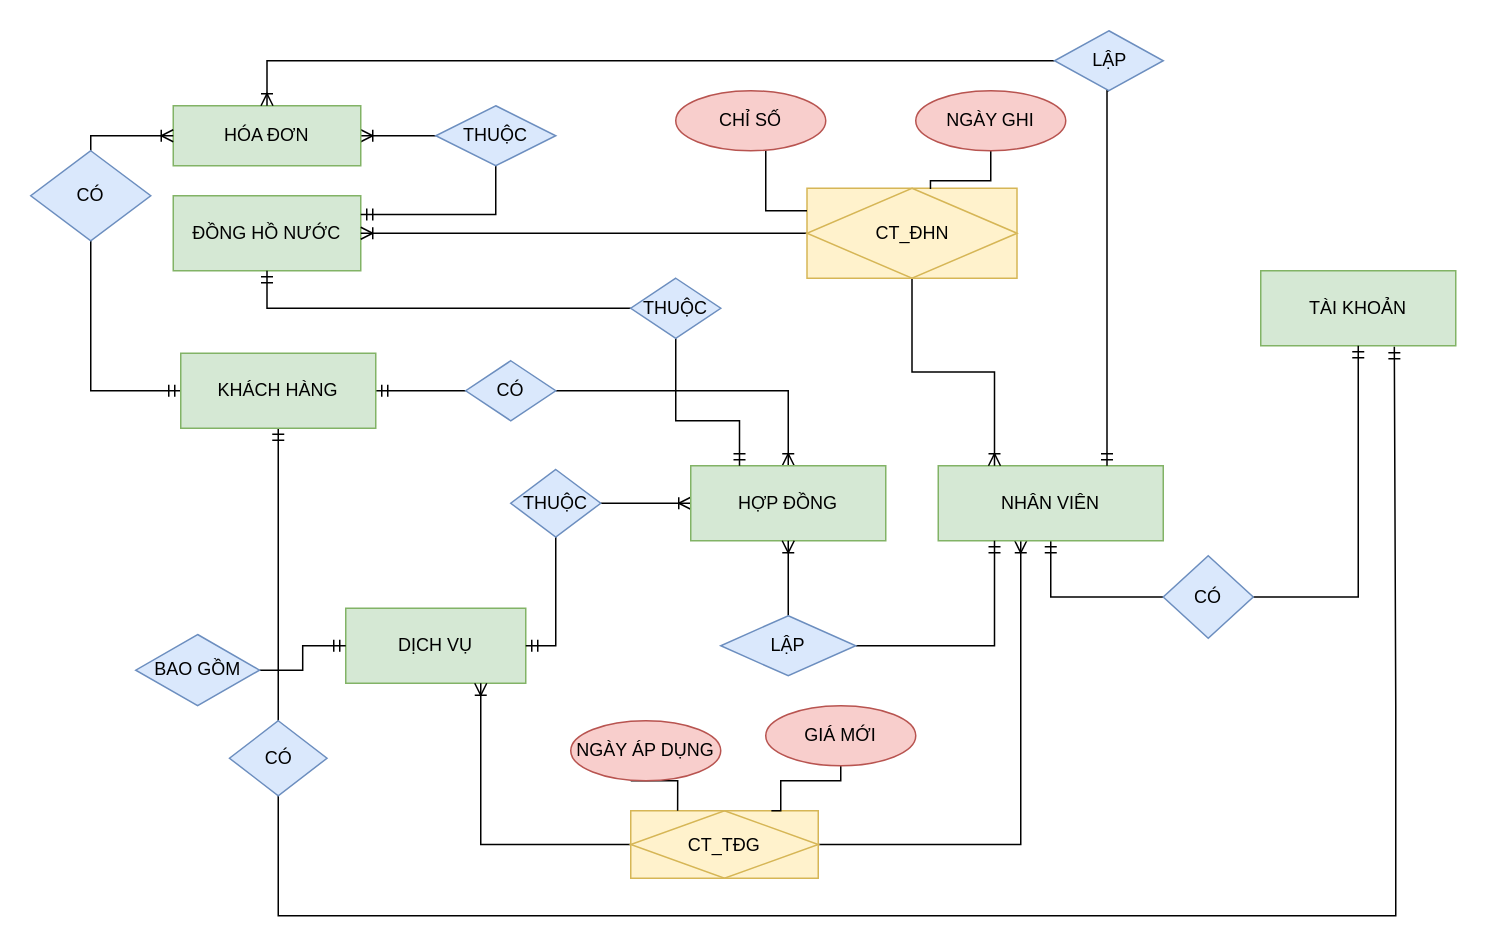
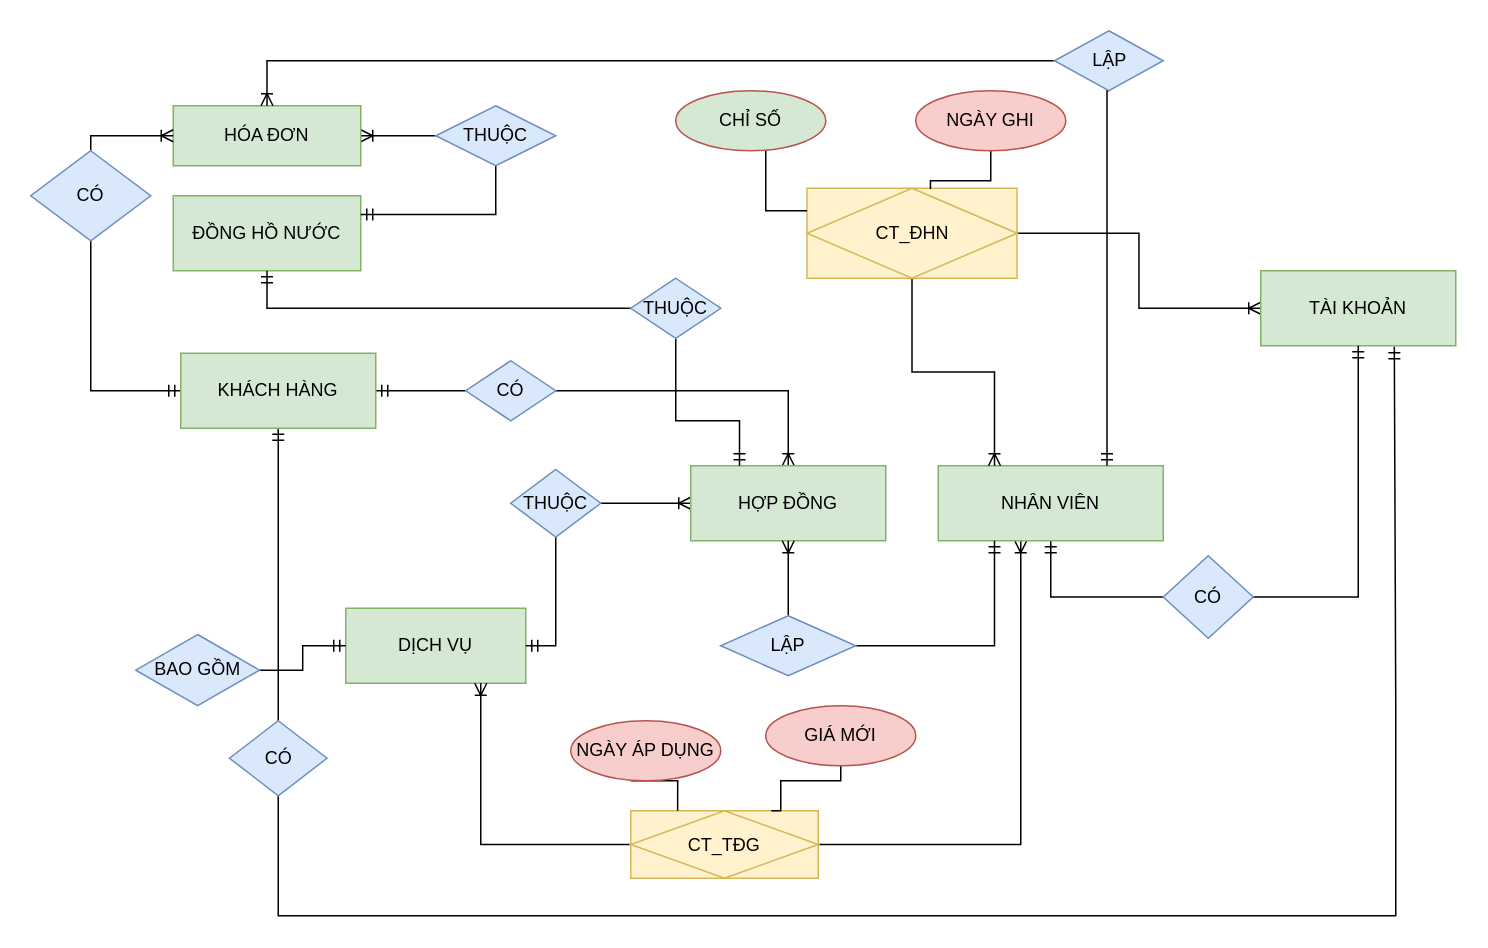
(751, 121) -> (751, 121)
(583, 233) -> (1139, 271)
